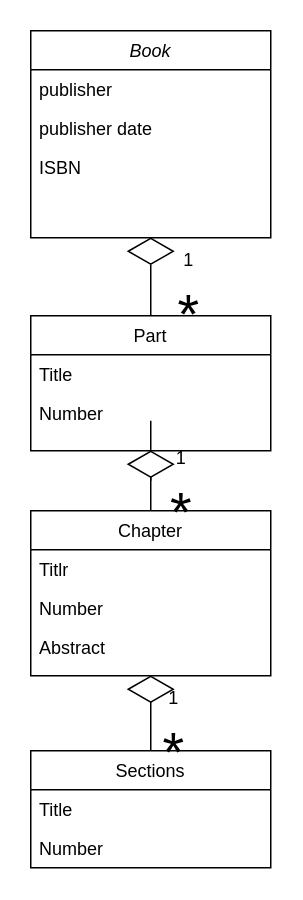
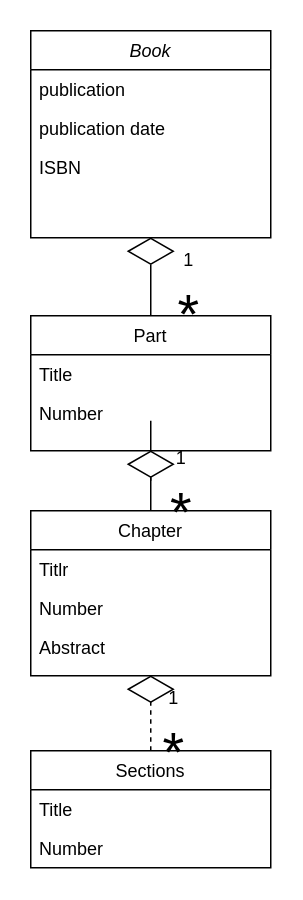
(80, 90) -> (87, 90)
(103, 129) -> (110, 129)
(151, 726) -> (151, 726)
